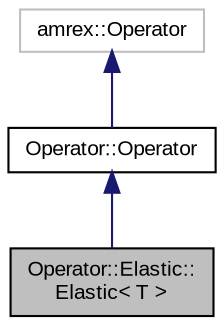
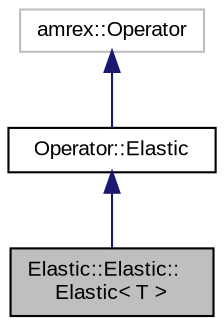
(112, 150) -> (112, 150)
(112, 282) -> (112, 282)
